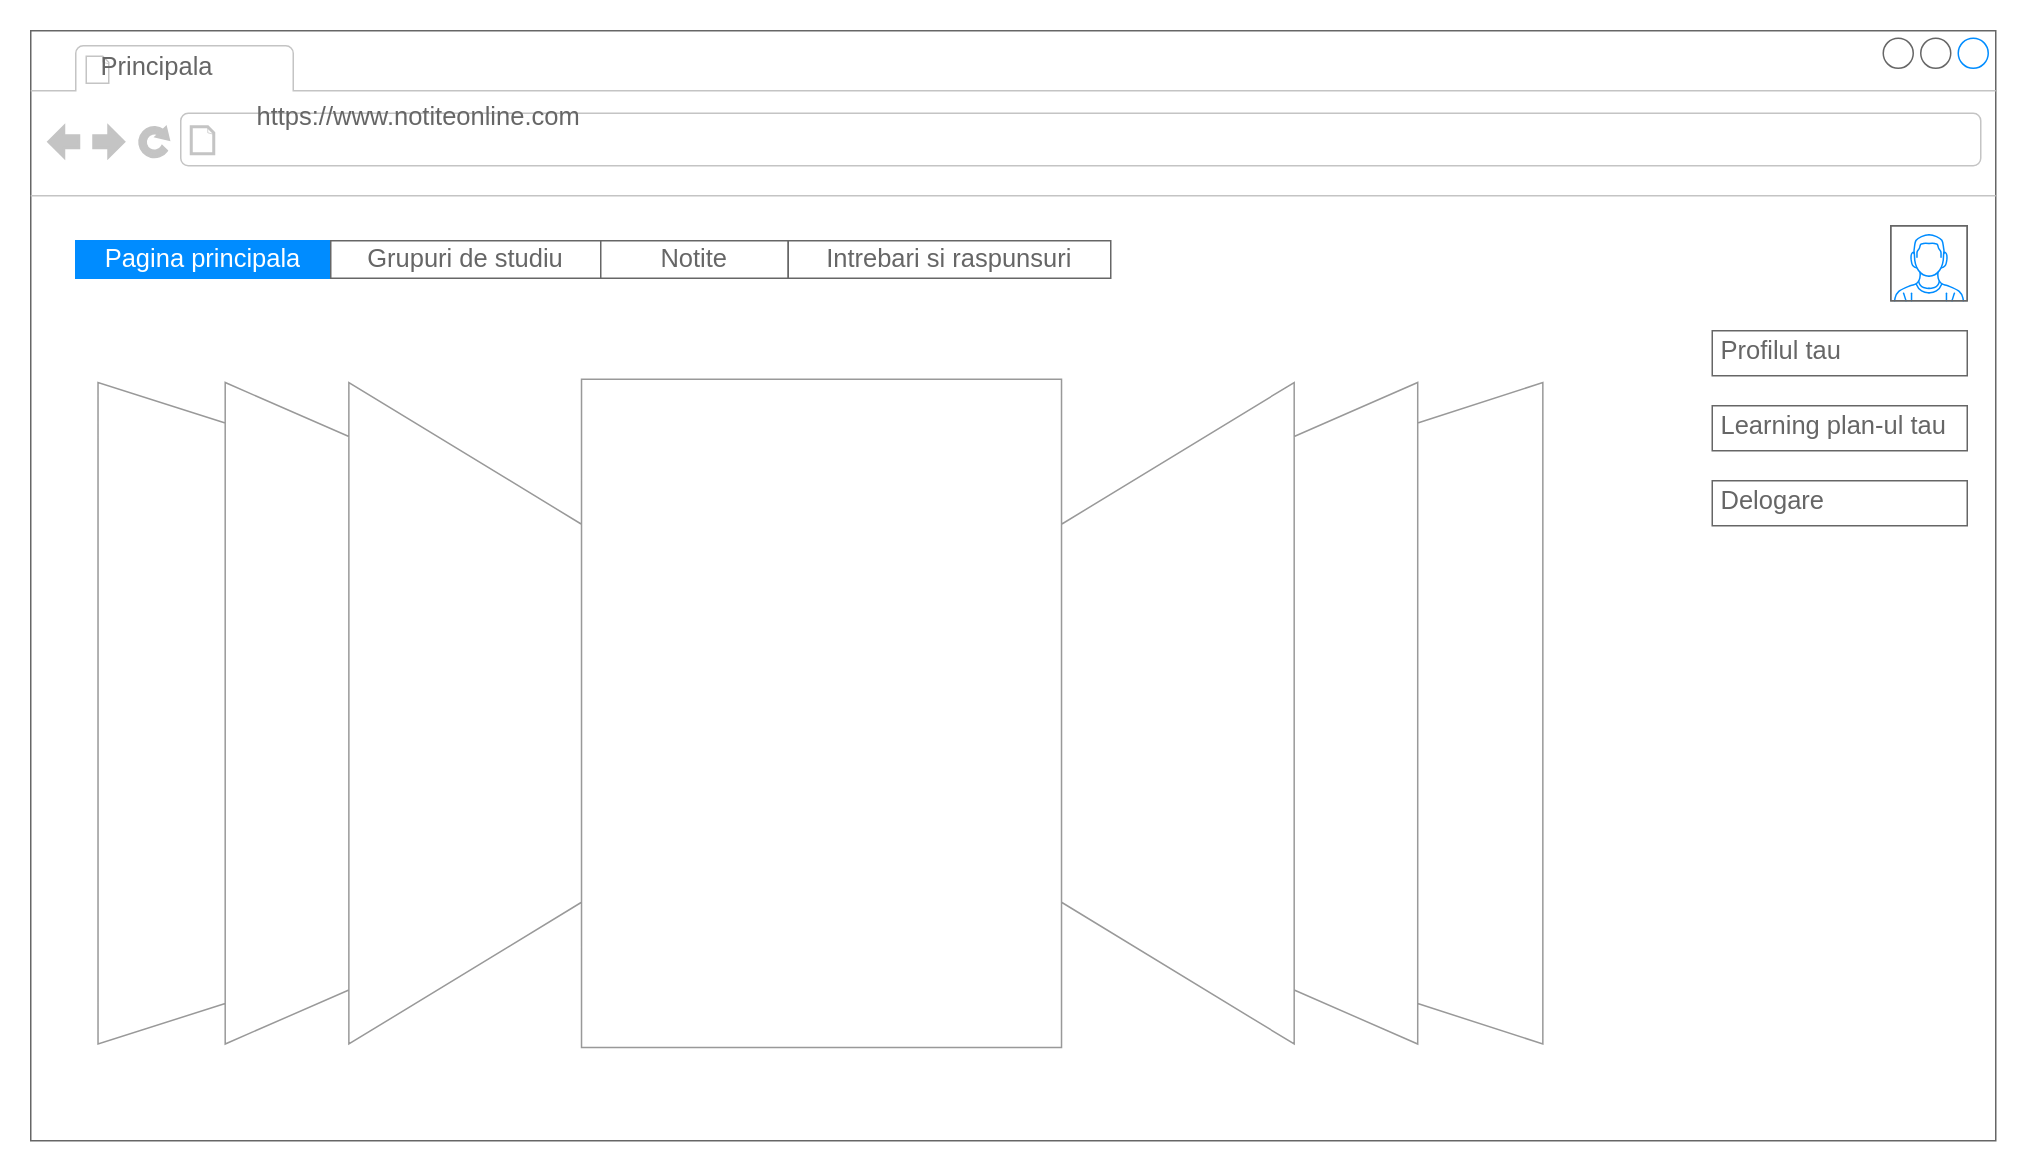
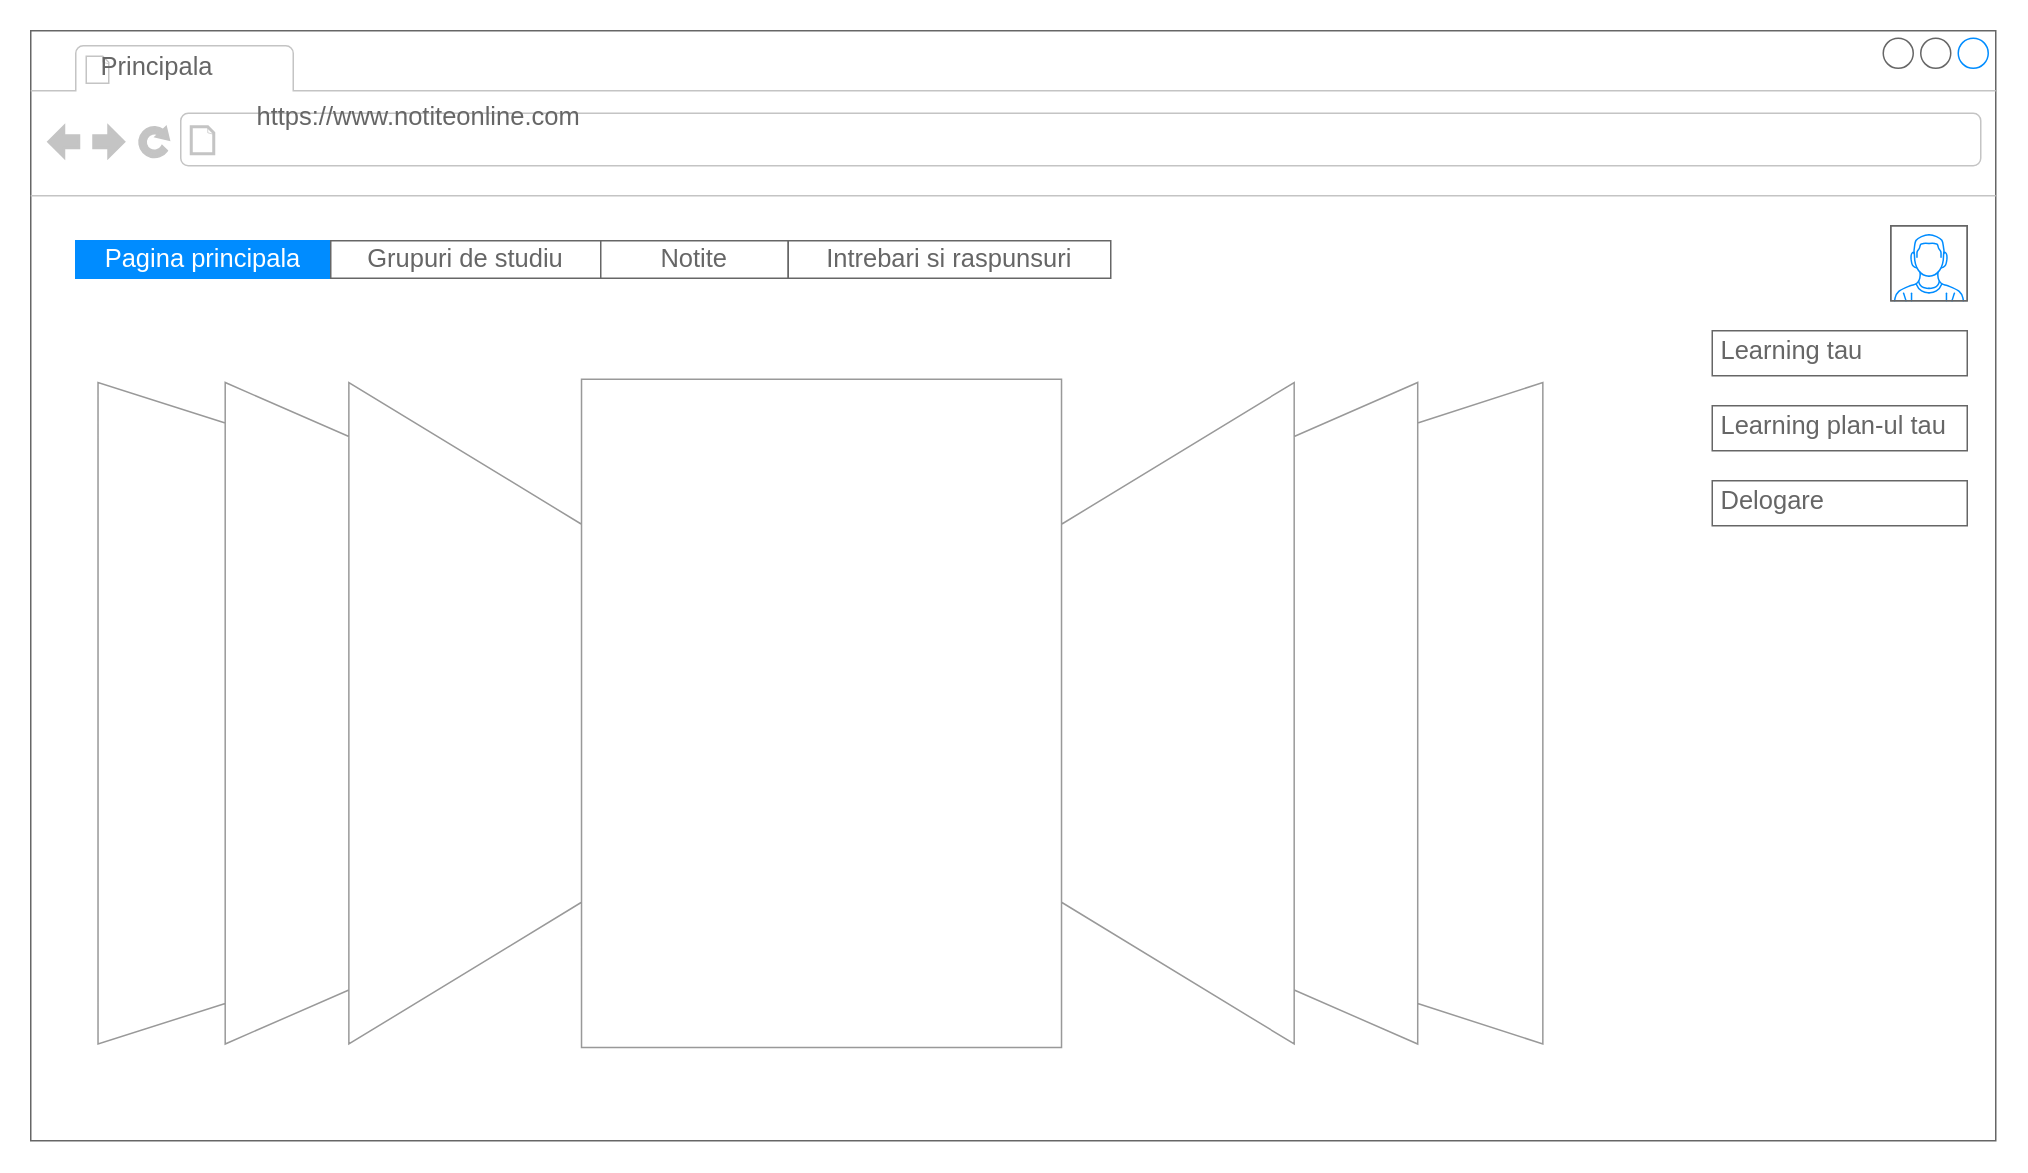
(1794, 352) -> (1800, 352)
